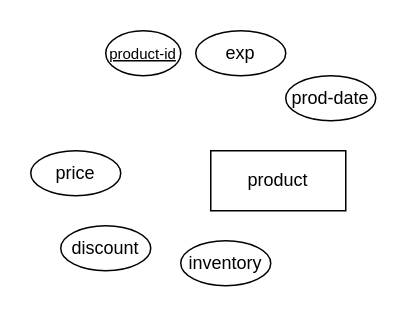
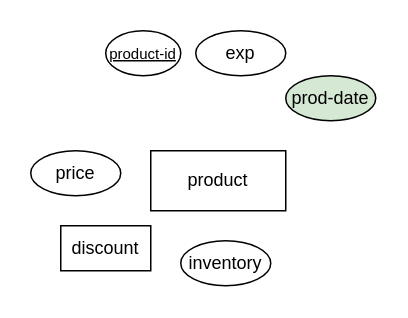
(331, 98) -> (331, 98)
(278, 181) -> (218, 181)
(106, 248) -> (106, 248)
